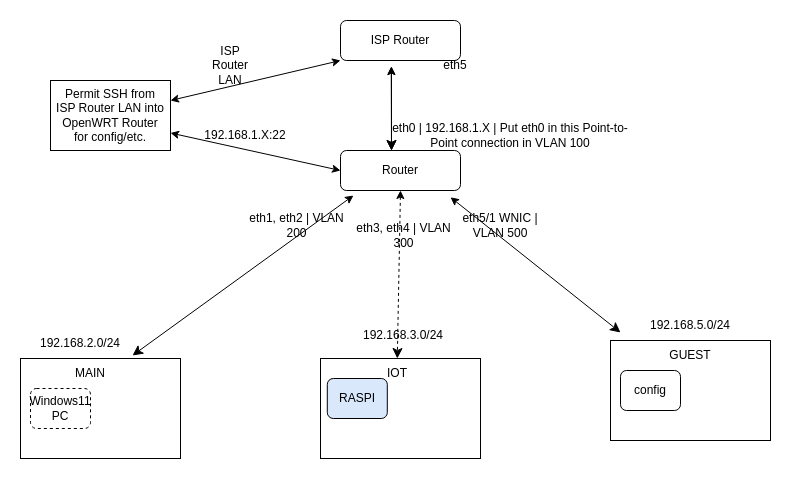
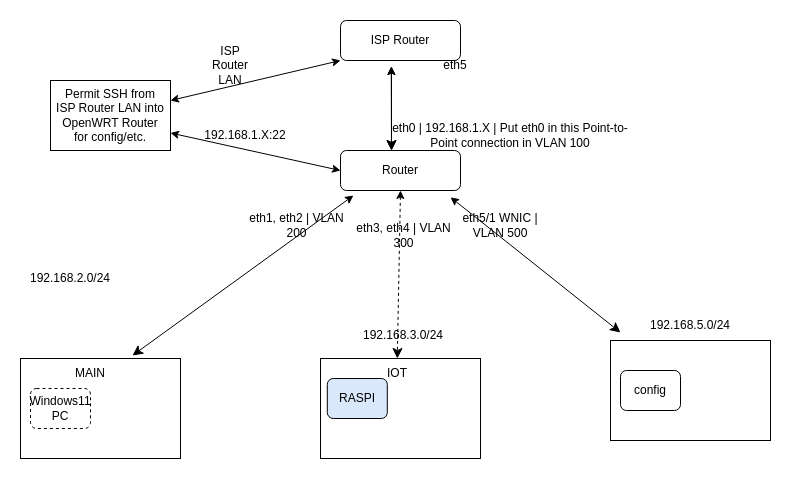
(81, 344) -> (71, 279)
(691, 356) -> none
